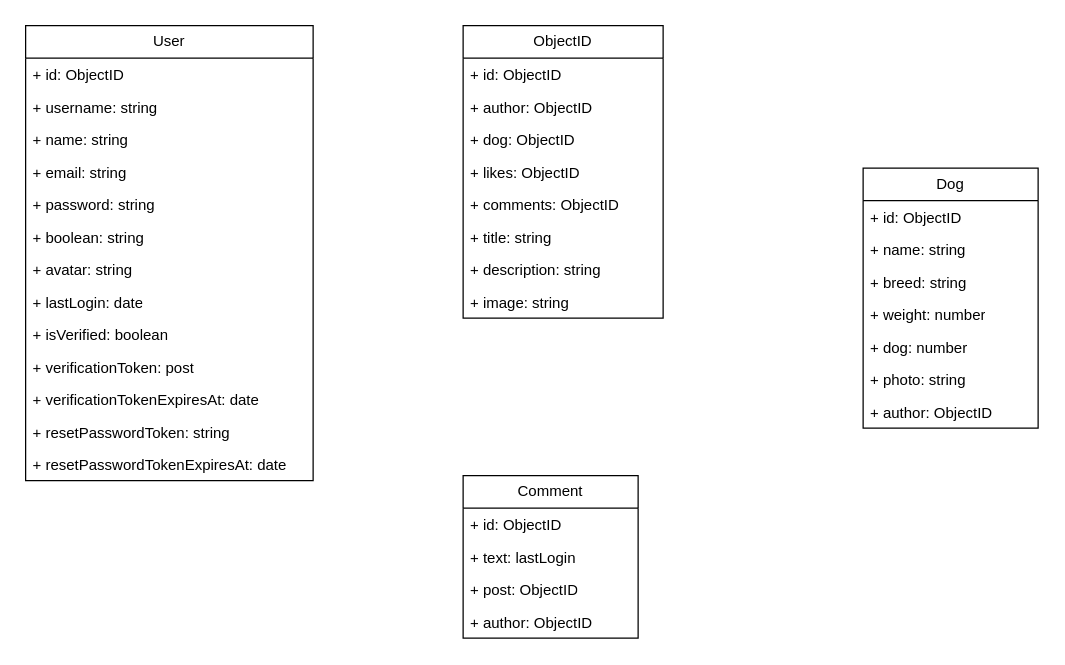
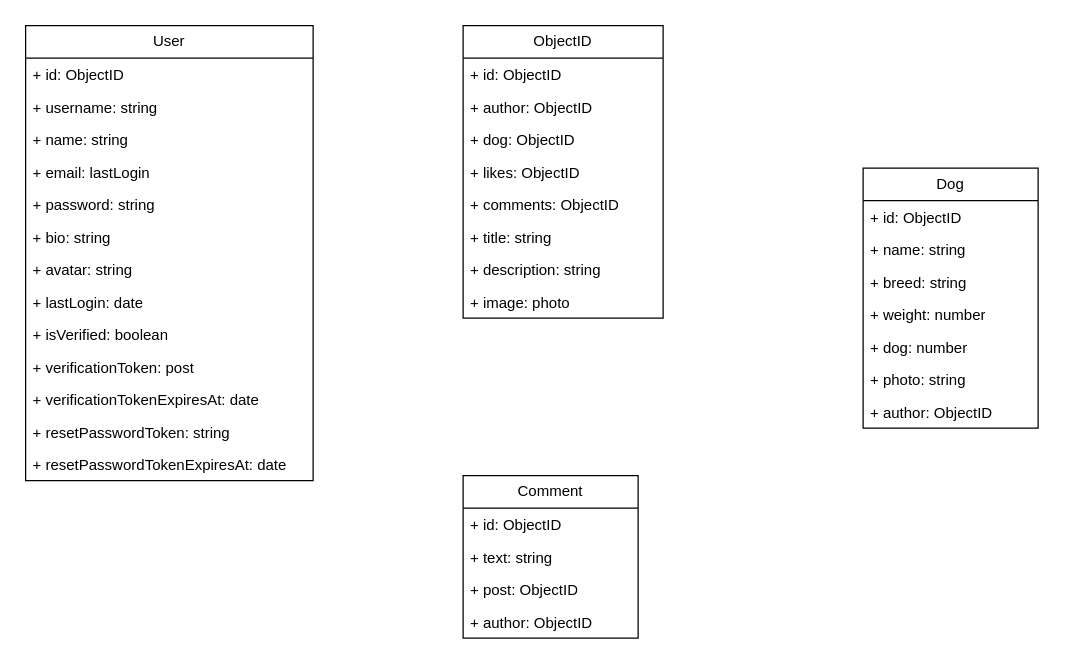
(84, 173) -> (95, 173)
(95, 238) -> (78, 238)
(524, 303) -> (522, 303)
(532, 558) -> (522, 558)
